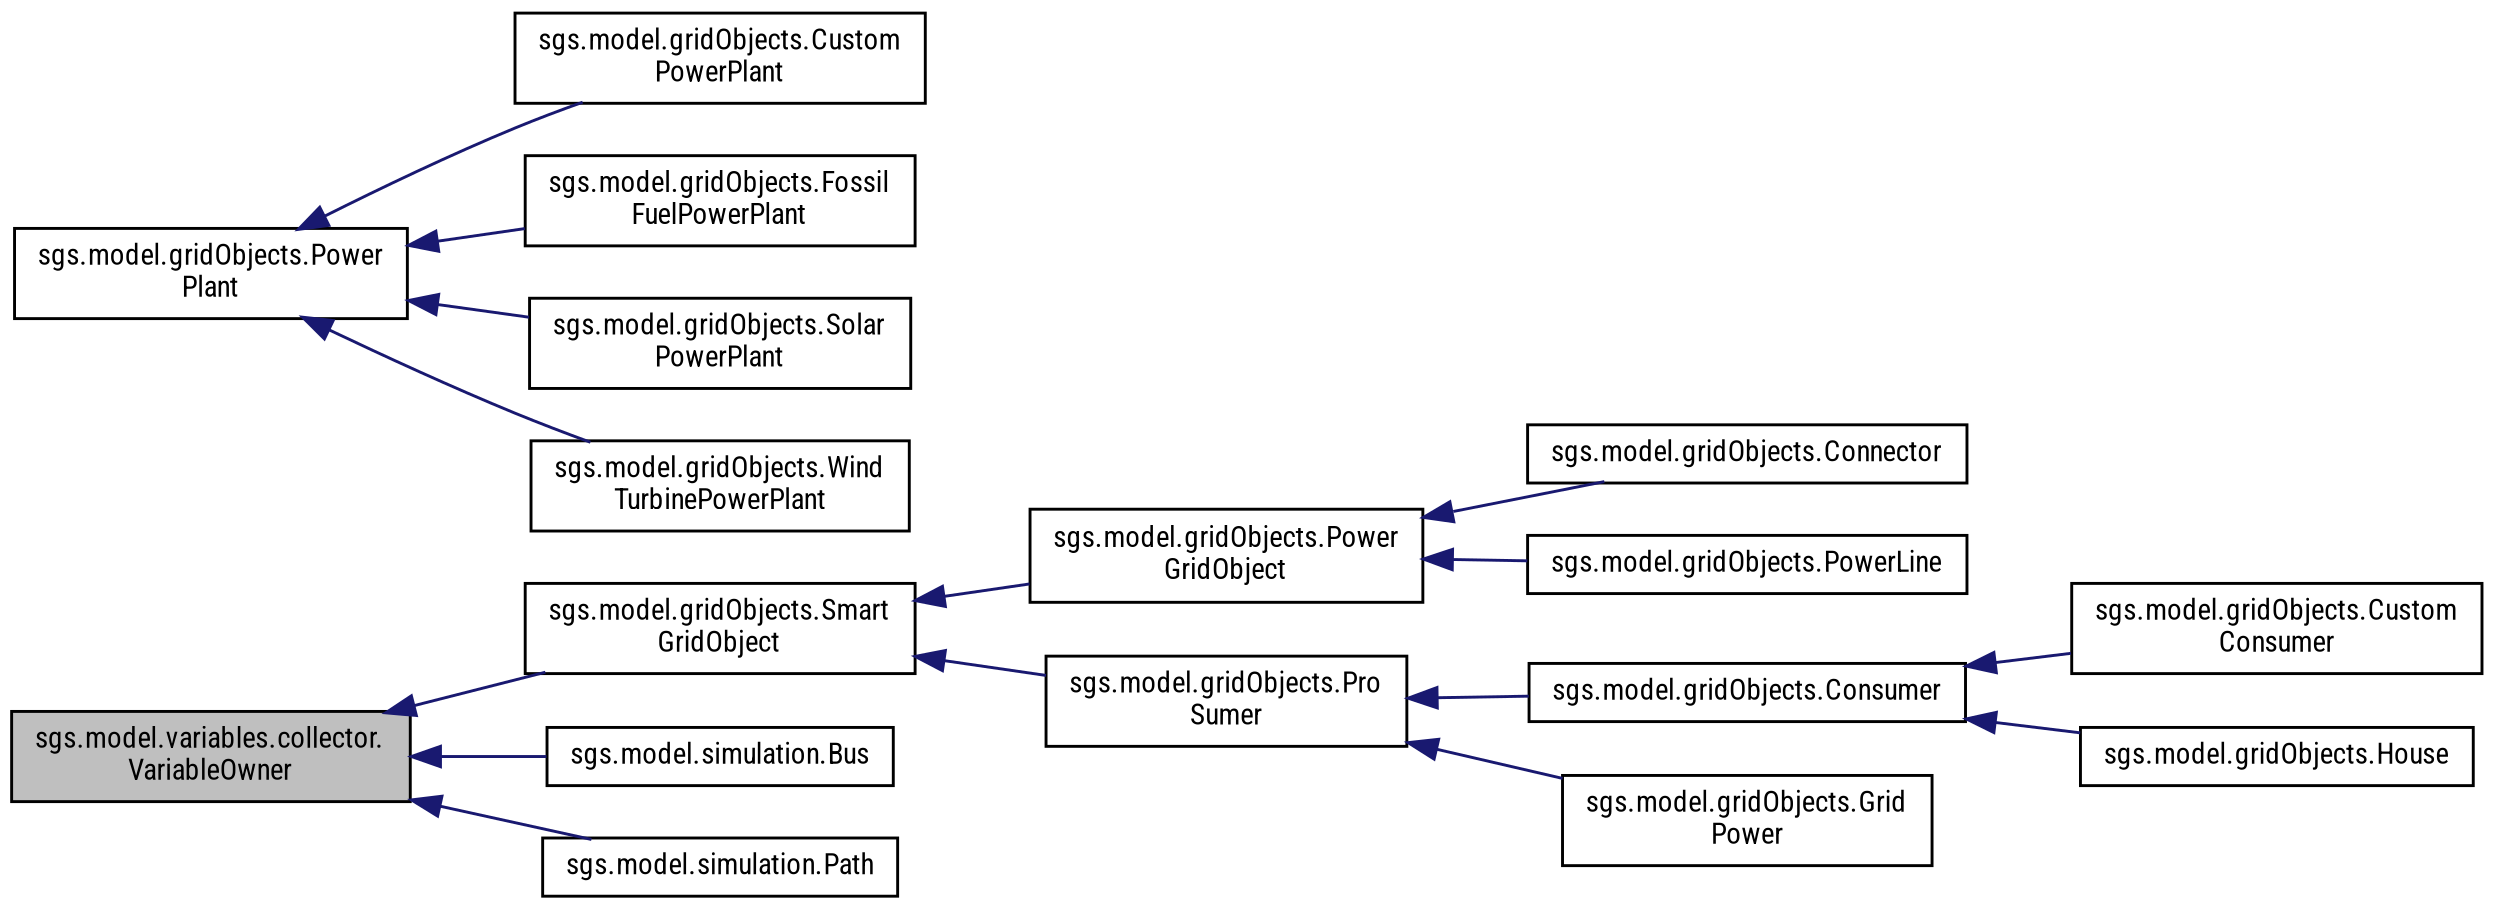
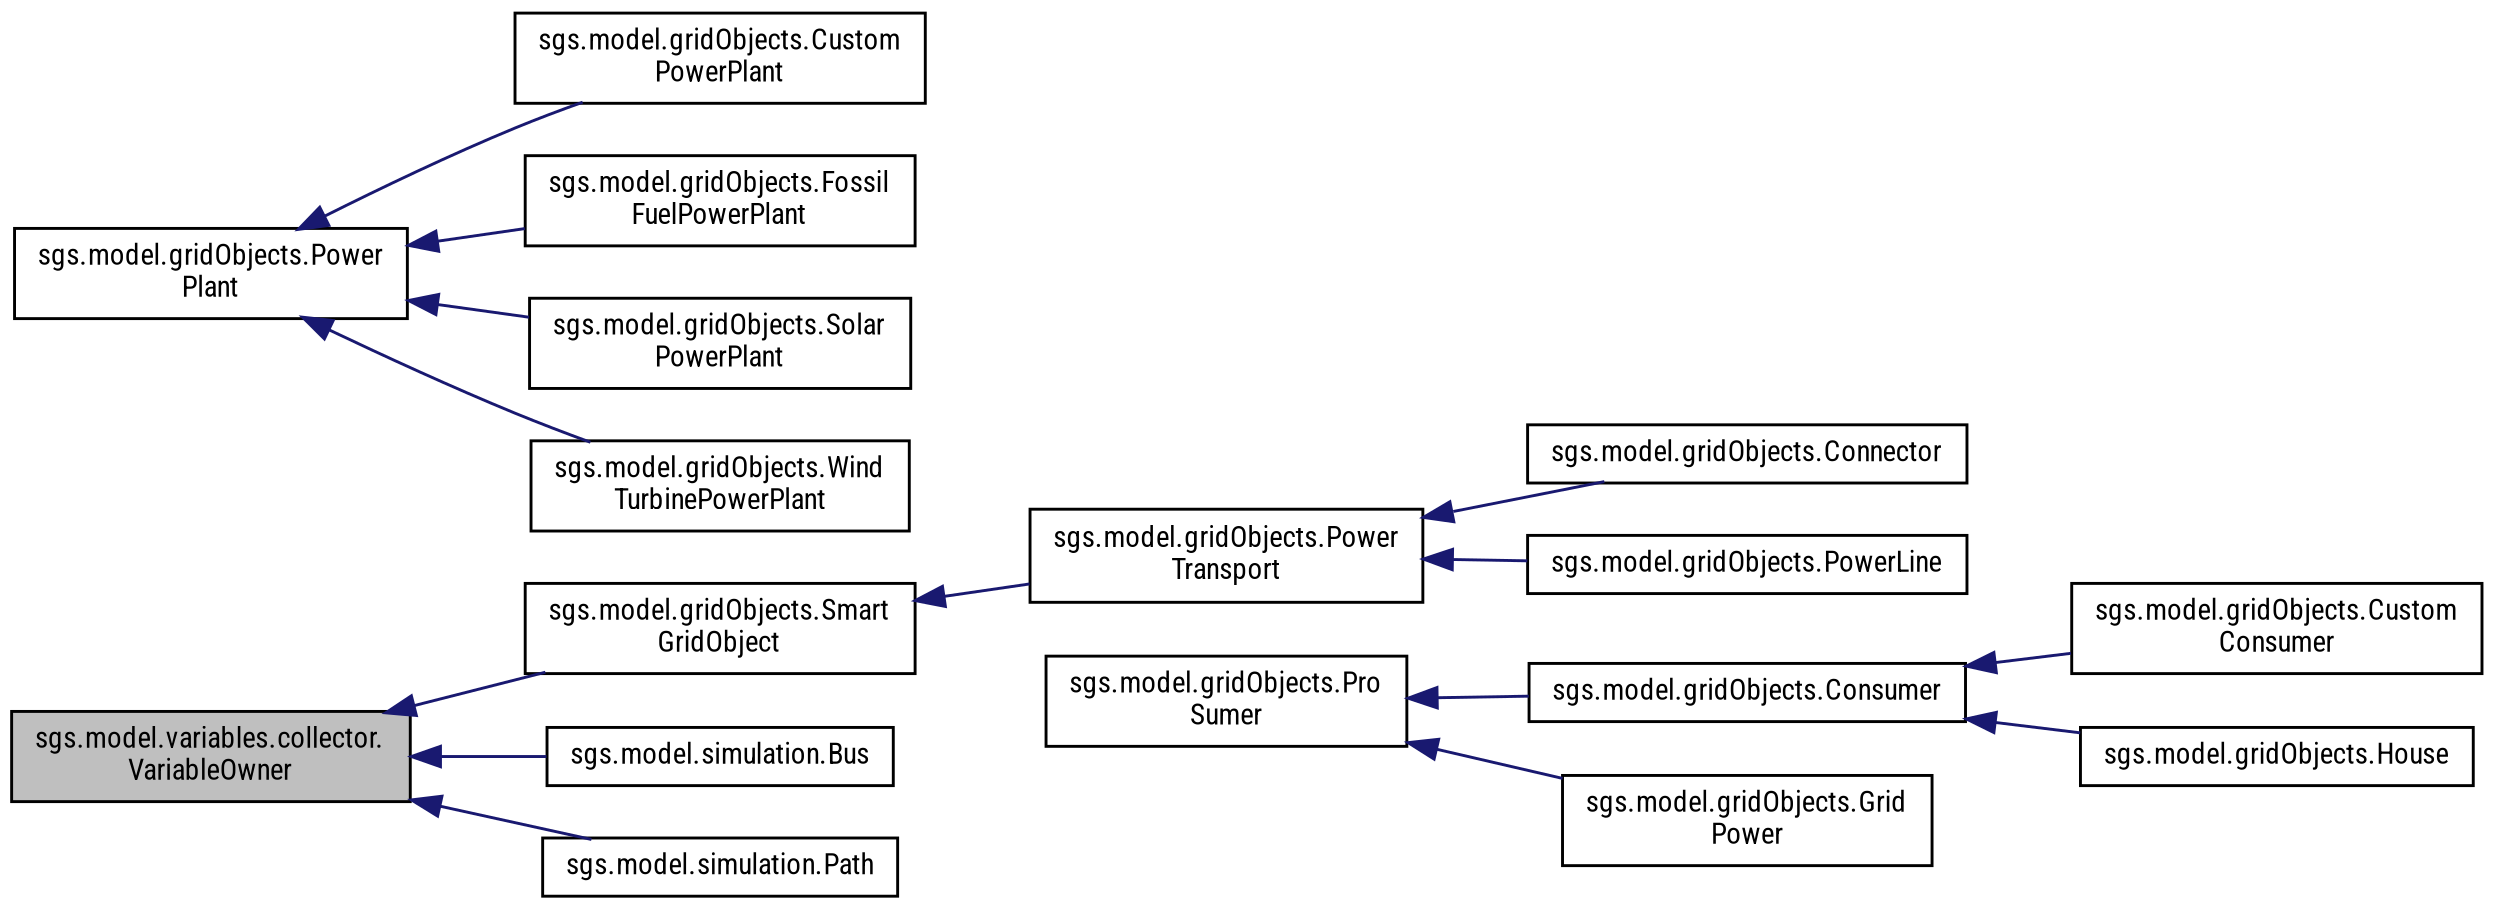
(1226, 556) -> (1226, 556)
(995, 668) -> none
